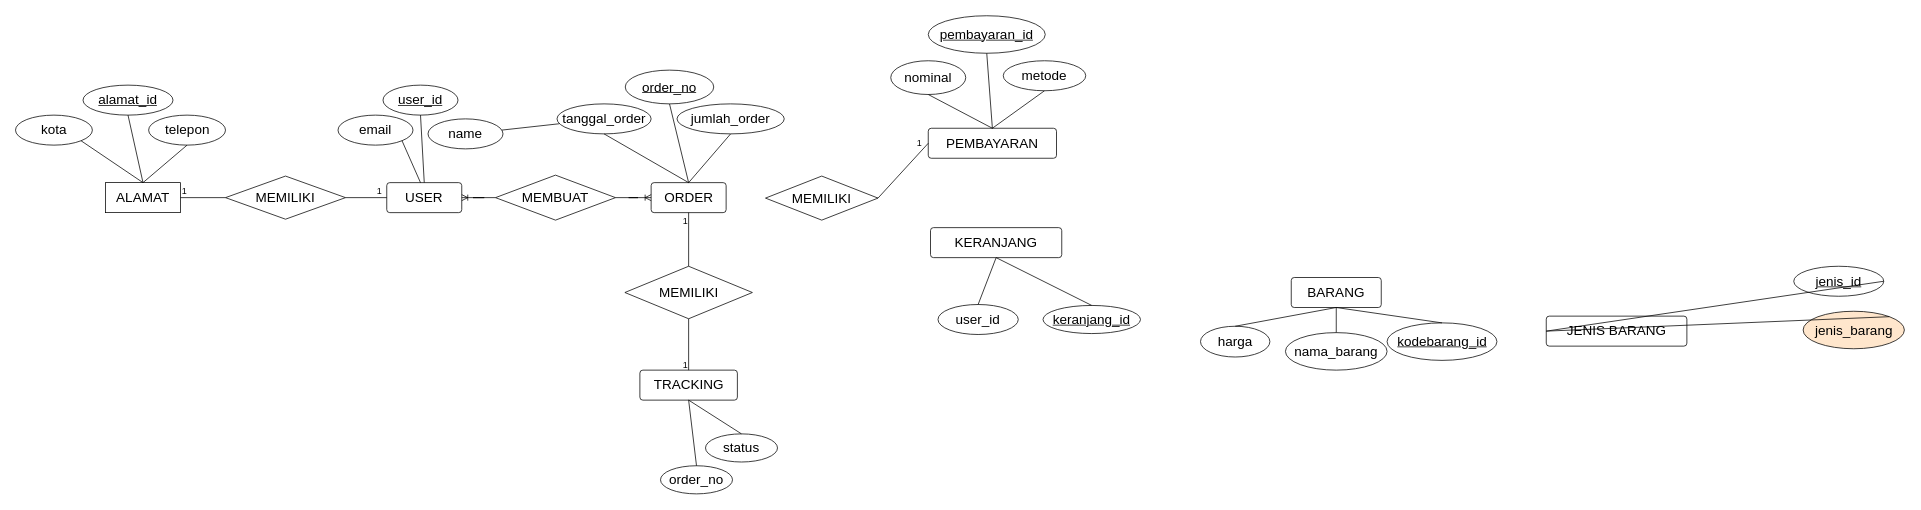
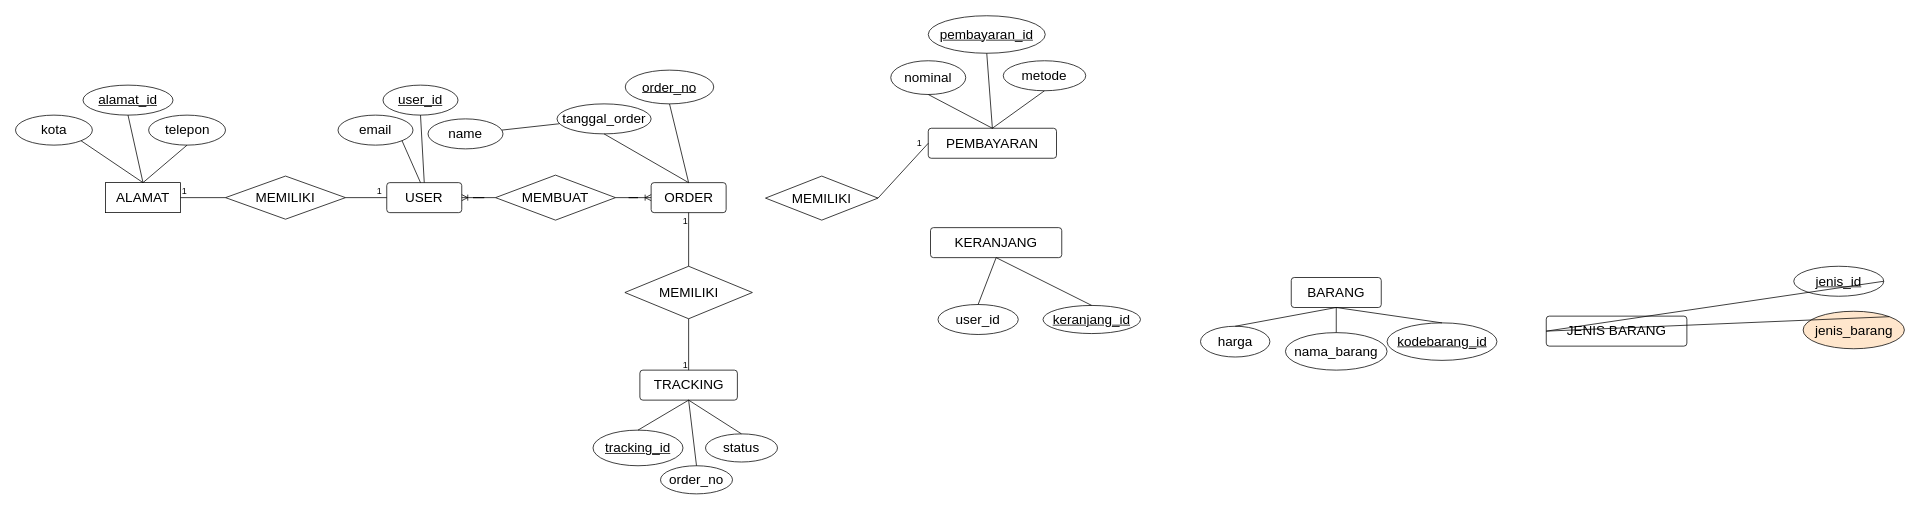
(731, 119) -> none
(710, 157) -> none
none -> (661, 416)
none -> (638, 448)
